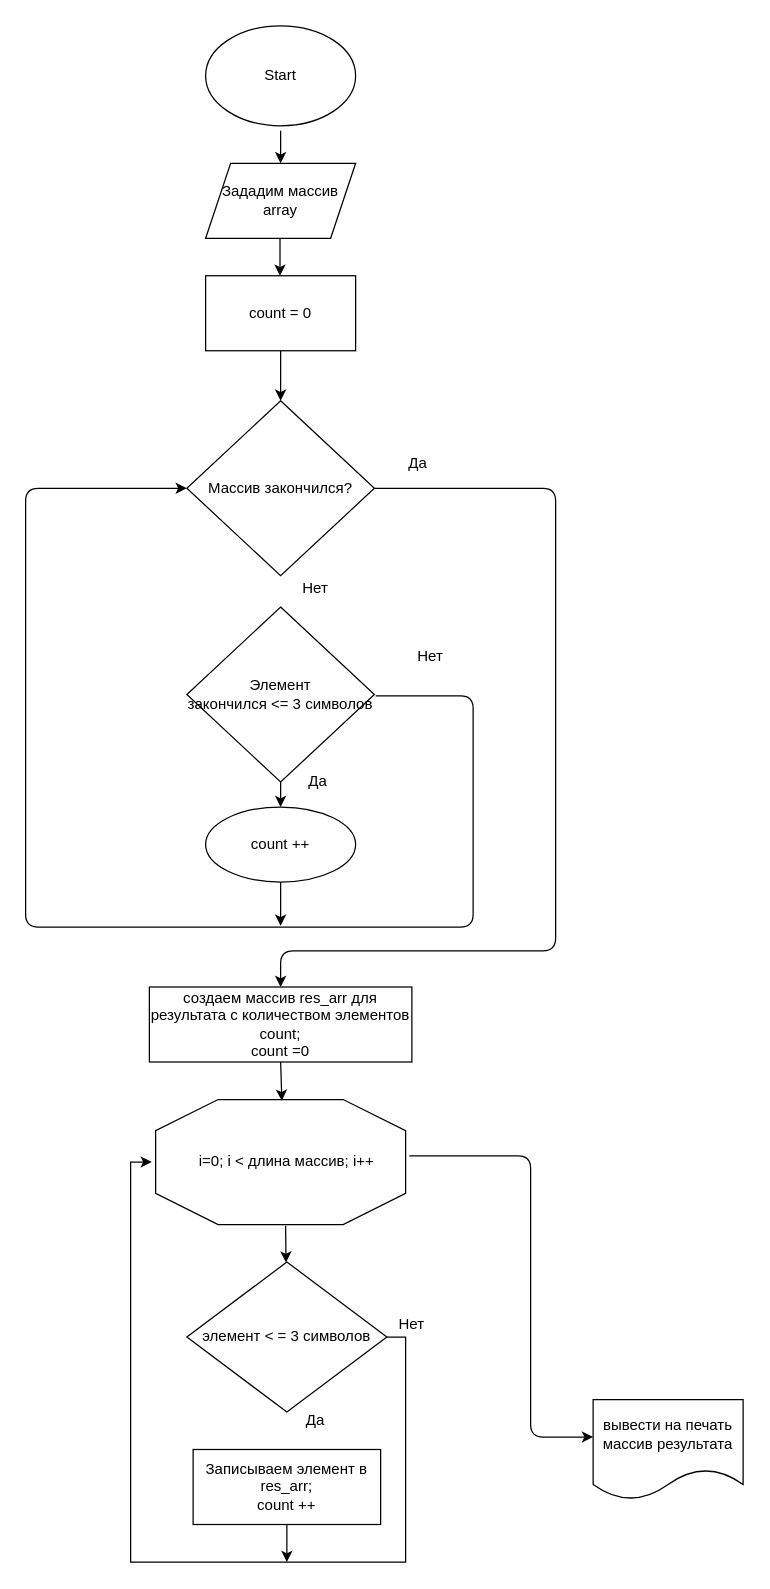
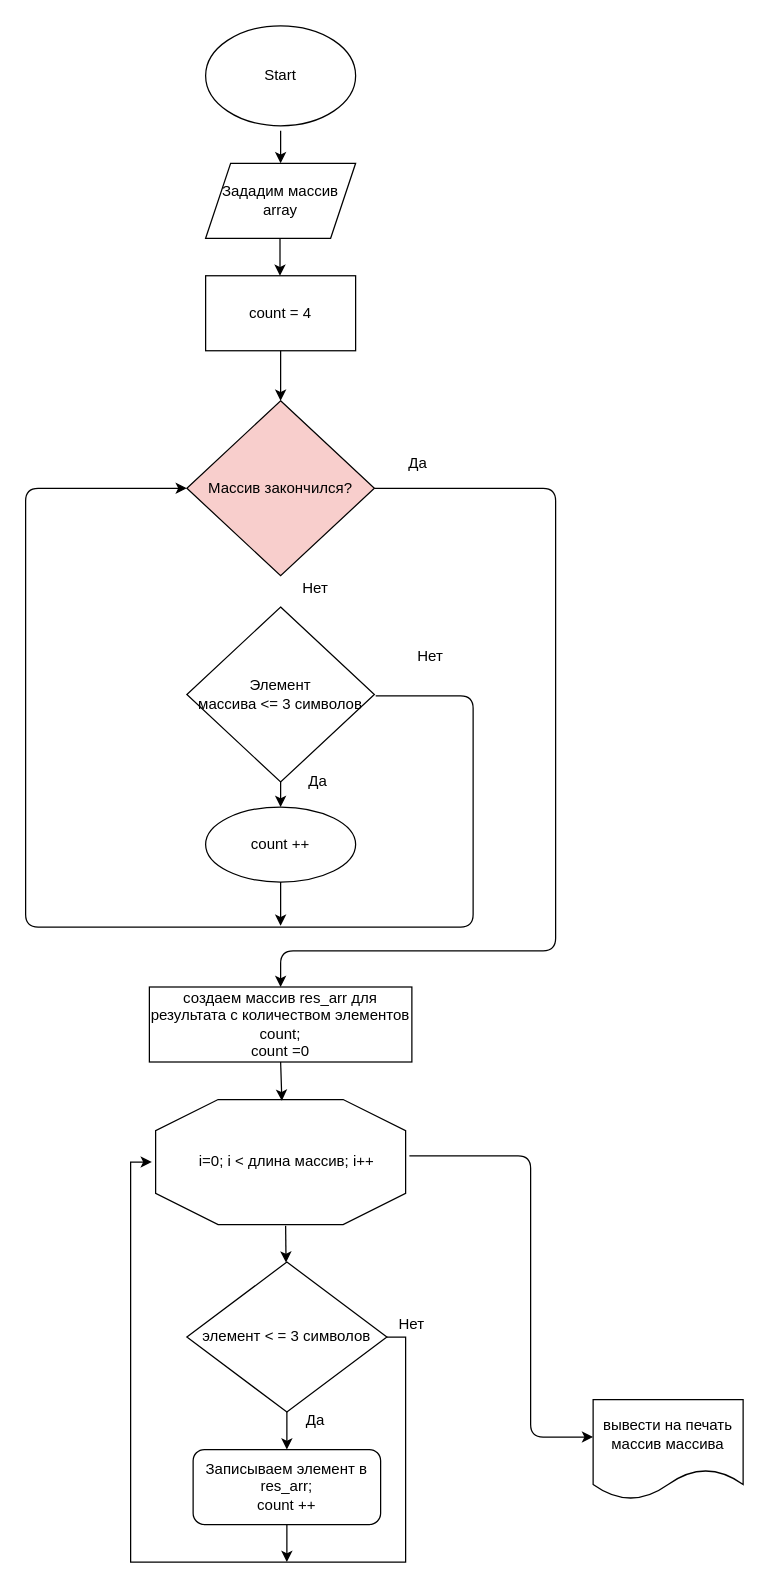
(281, 313) -> (281, 313)
(281, 488) -> (281, 488)
(281, 694) -> (281, 694)
none -> (287, 1426)
(668, 1434) -> (668, 1434)
(287, 1487) -> (287, 1487)
